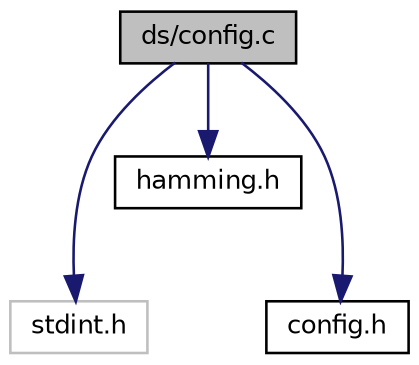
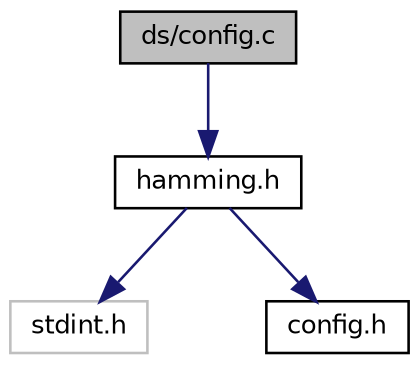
(93, 154) -> (152, 245)
(323, 154) -> (264, 245)
